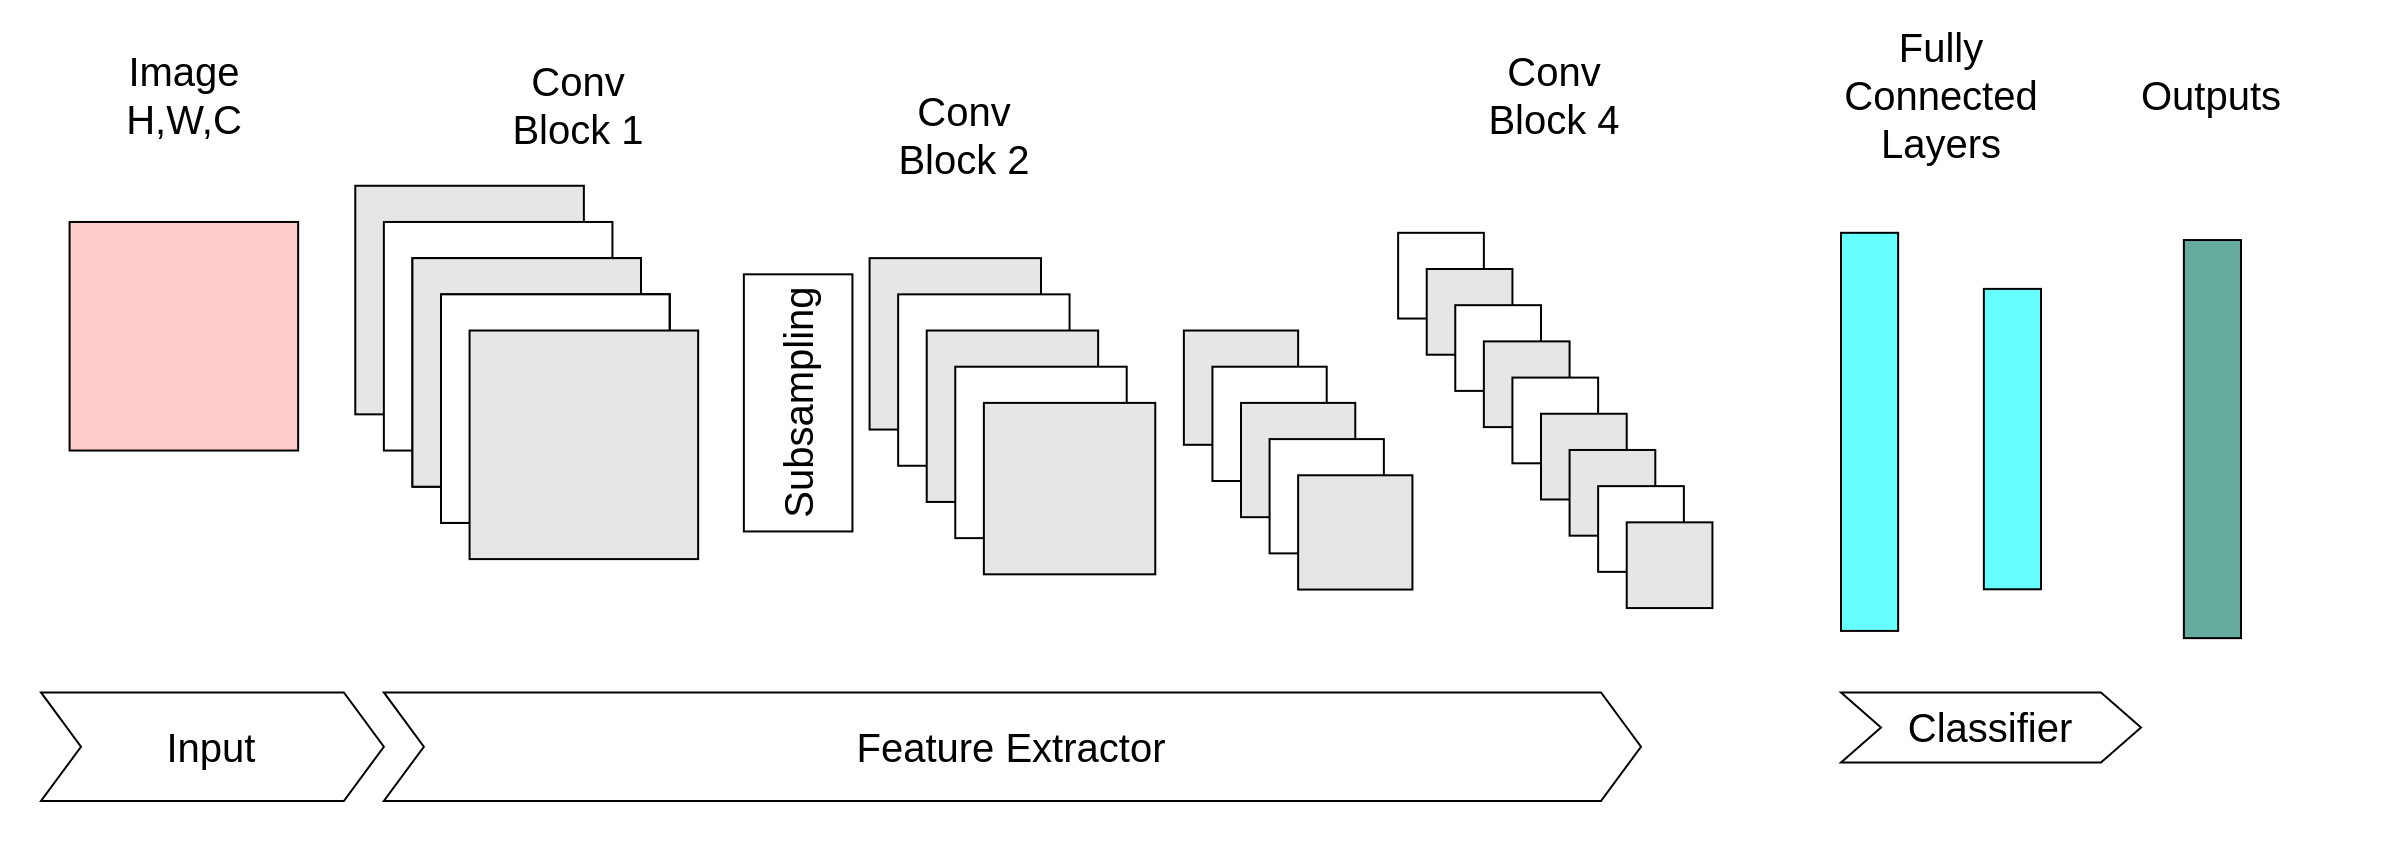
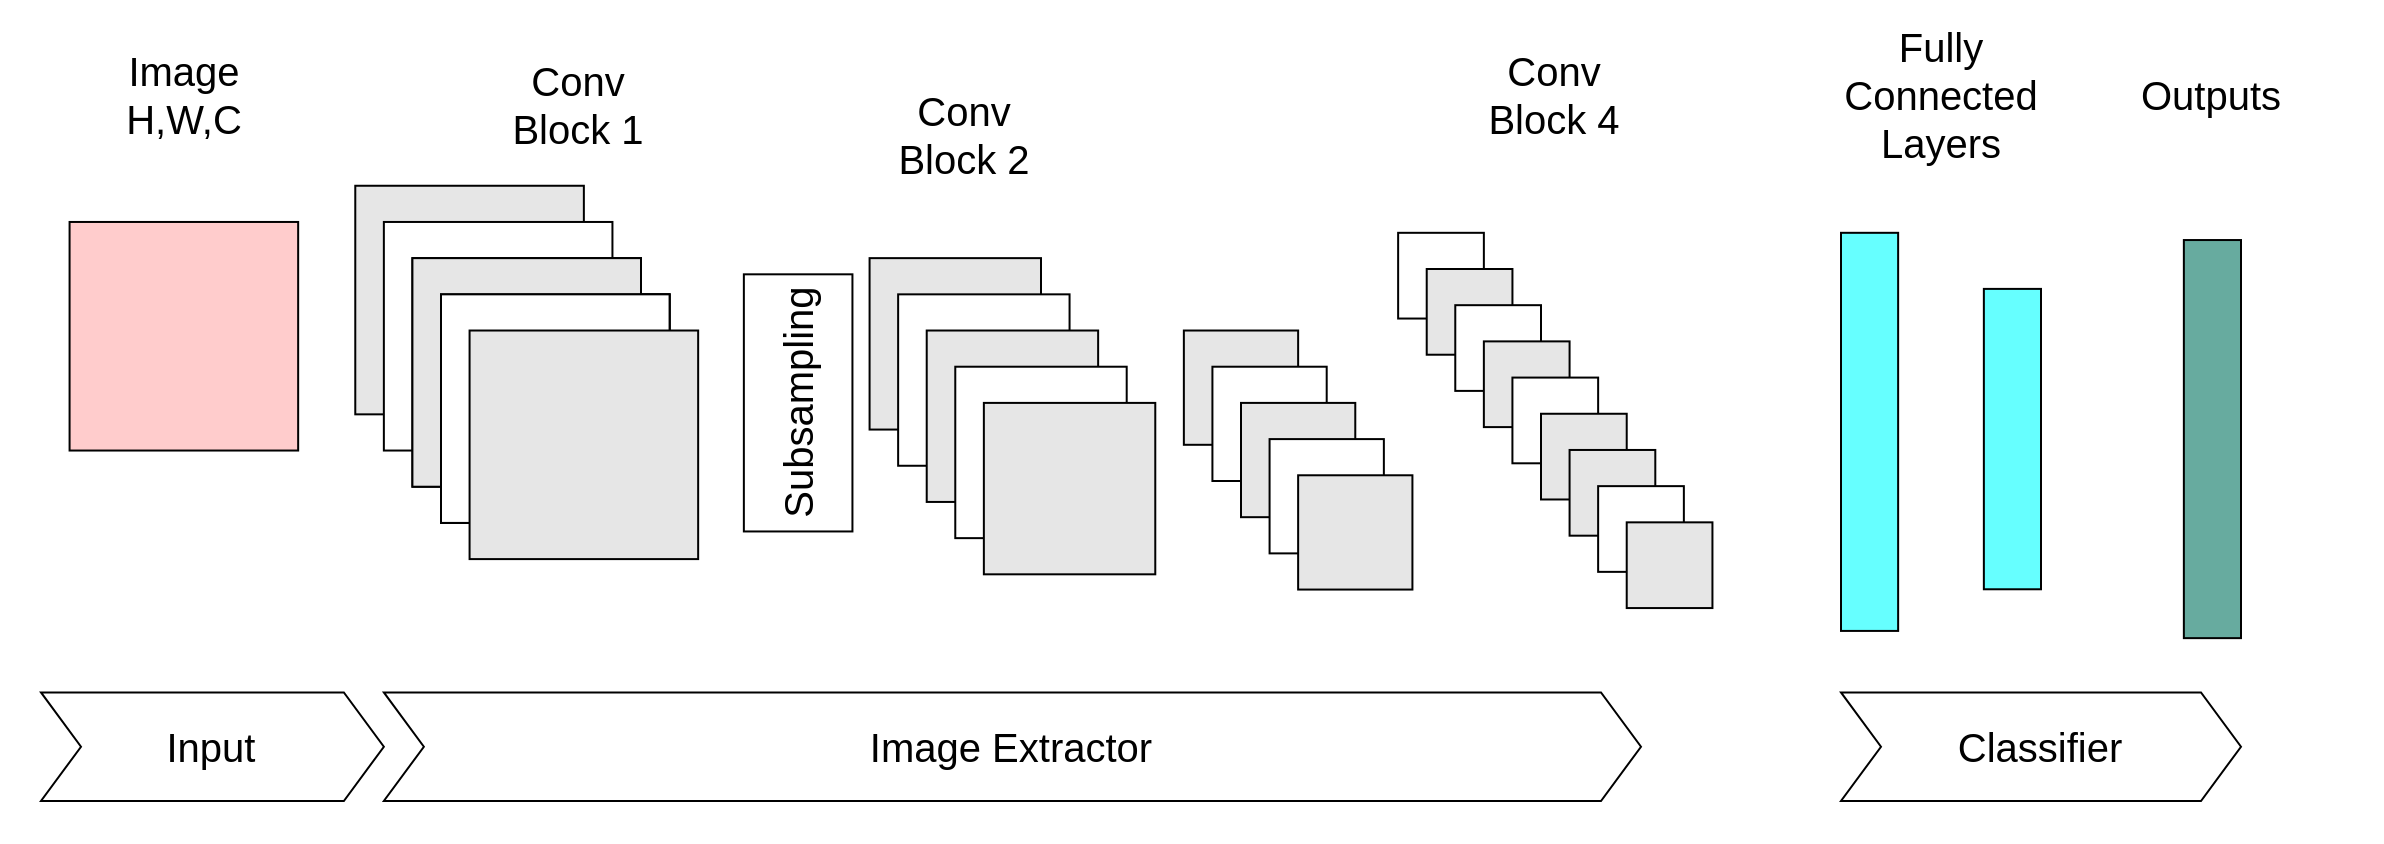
(1991, 727) -> (2041, 747)
(1012, 747) -> (1012, 747)
